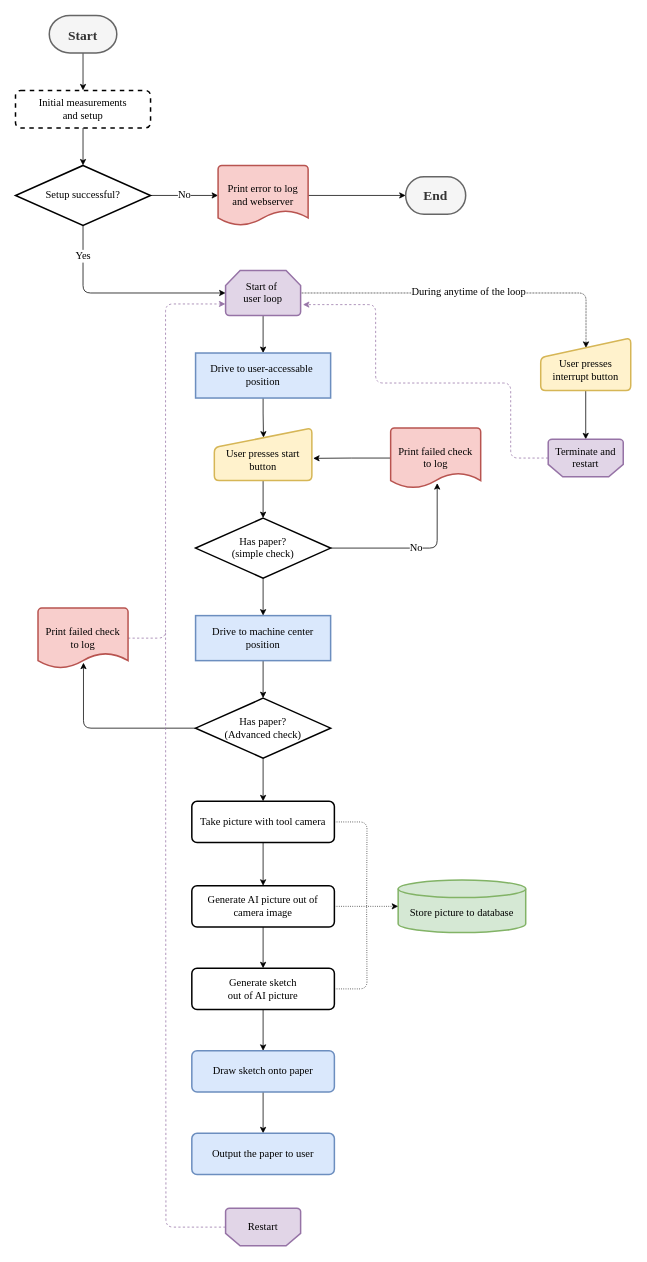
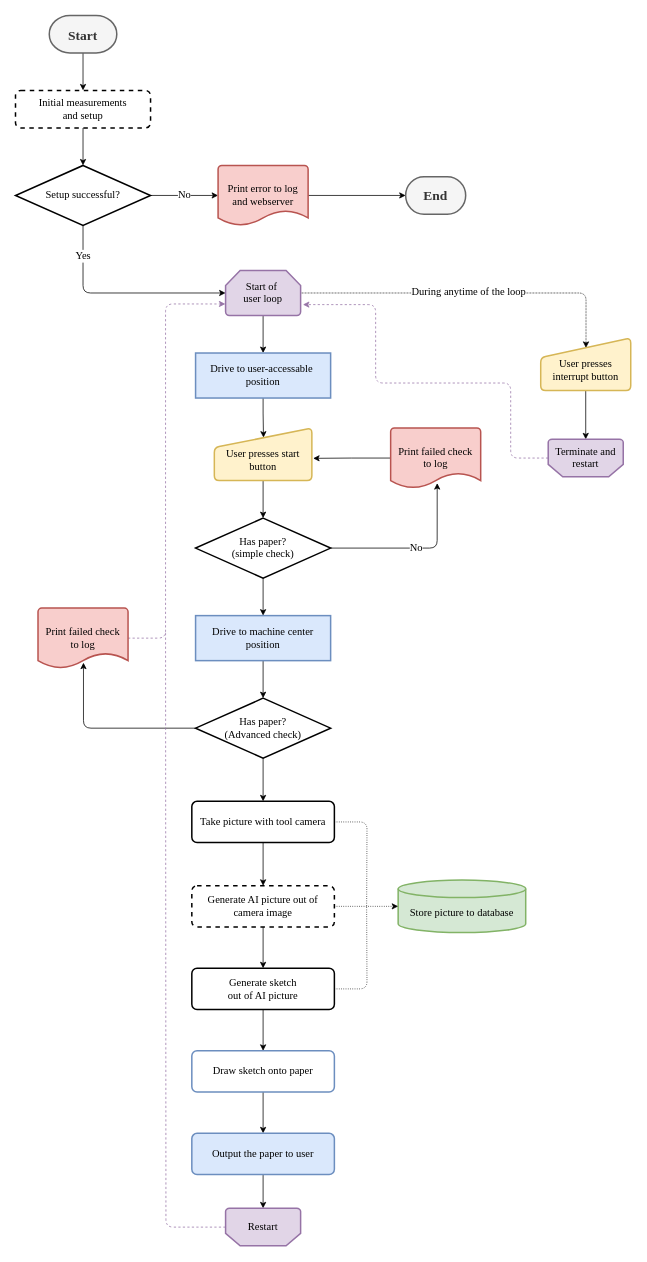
(263, 906) -> (263, 906)
(263, 1071) -> (263, 1071)
none -> (263, 1201)
